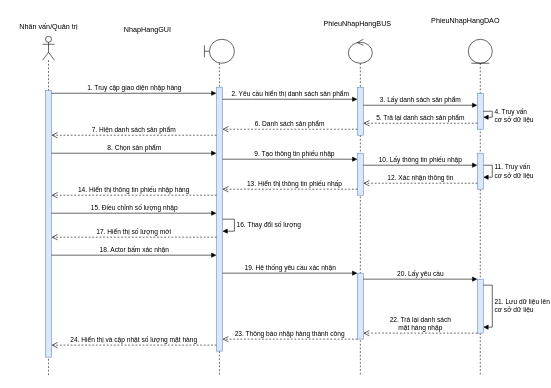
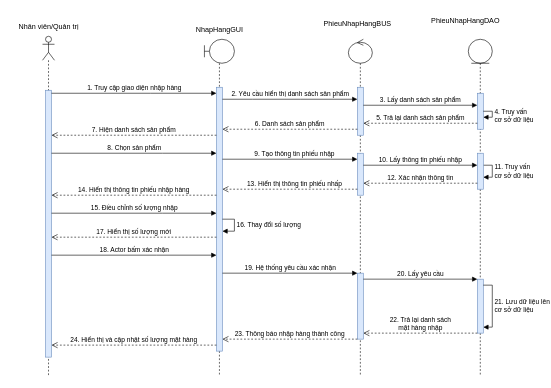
(49, 27) -> (49, 27)
(147, 30) -> (219, 30)
